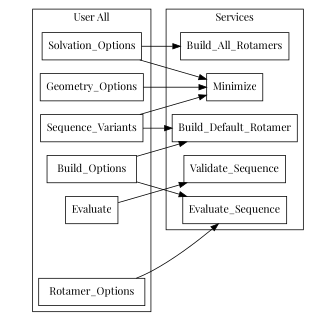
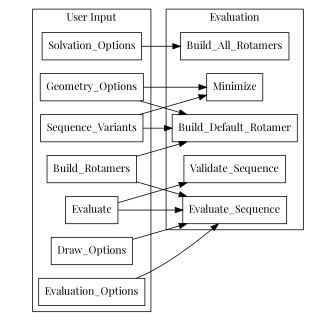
(92, 18) -> (92, 18)
(235, 18) -> (235, 18)
(171, 69) -> none
none -> (160, 107)
(92, 169) -> (92, 169)
none -> (142, 210)
none -> (92, 251)
(92, 292) -> (92, 292)
